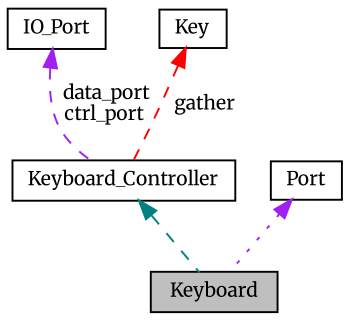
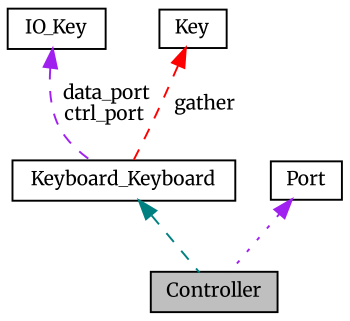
(57, 29) -> (57, 29)
(124, 181) -> (124, 181)
(214, 292) -> (214, 292)
